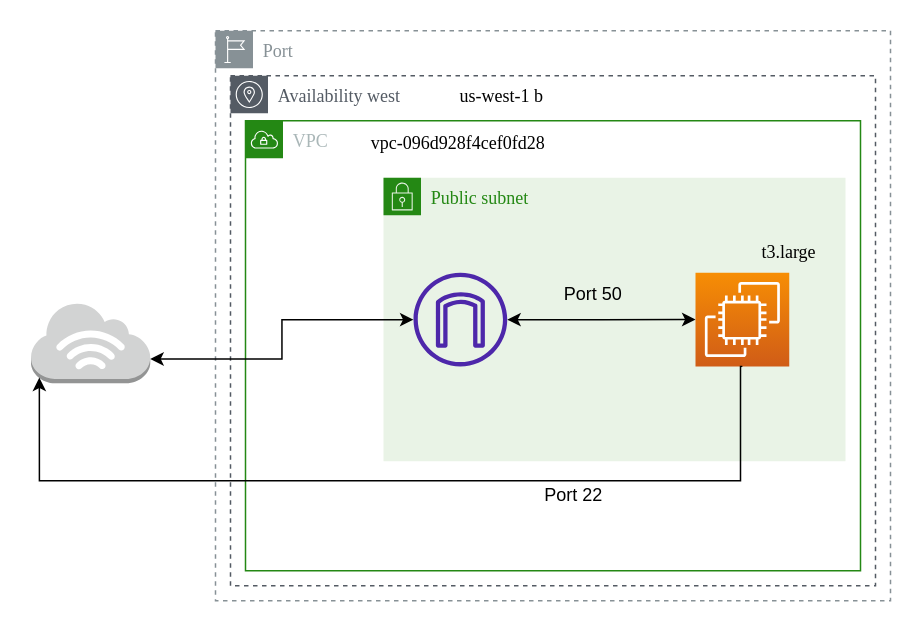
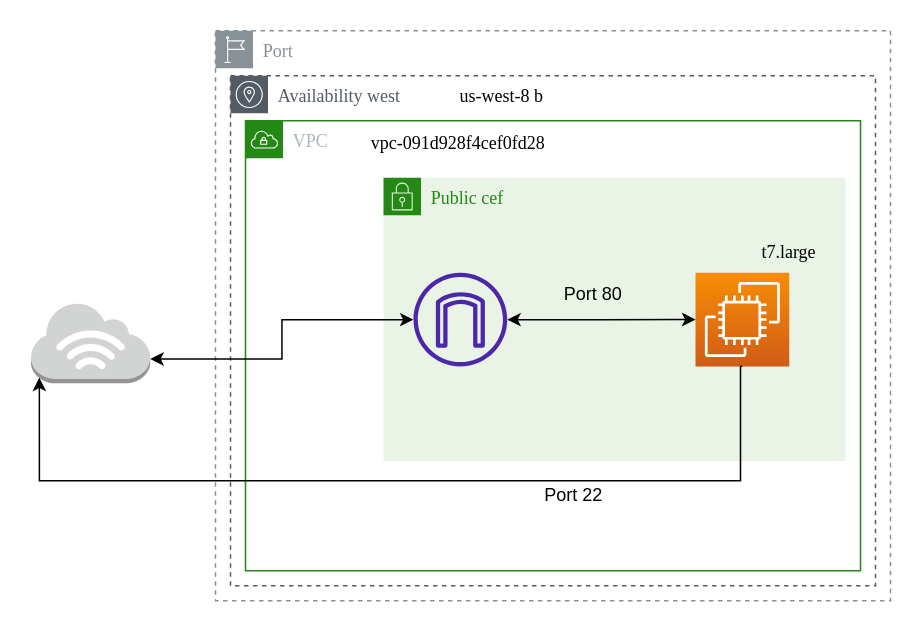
(502, 91) -> (502, 91)
(458, 137) -> (458, 137)
(490, 199) -> (475, 199)
(789, 253) -> (789, 253)
(593, 295) -> (593, 295)
